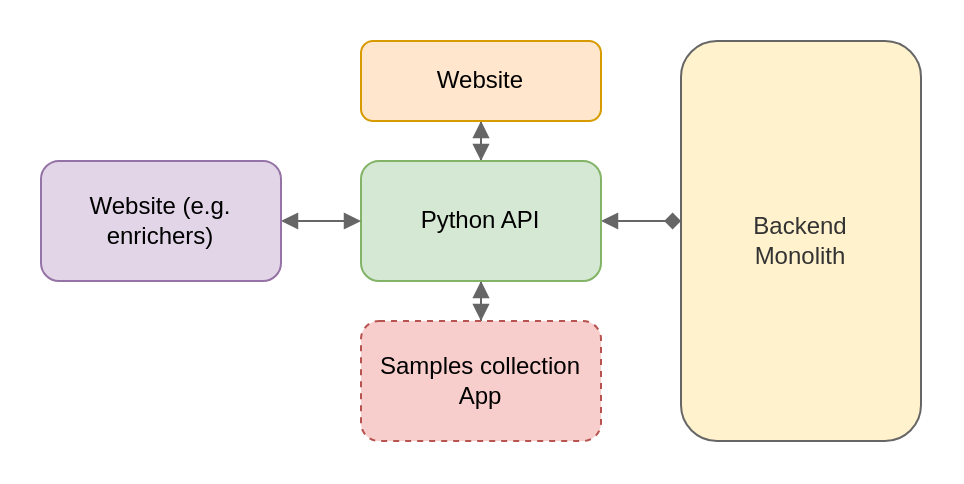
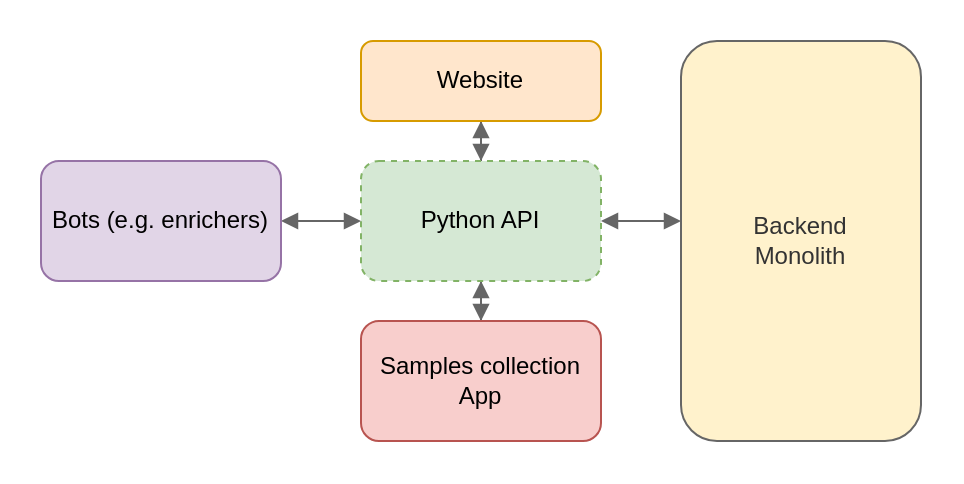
(161, 221) -> (161, 221)
(481, 221) -> (481, 221)
(663, 221) -> (664, 221)
(481, 381) -> (481, 381)
